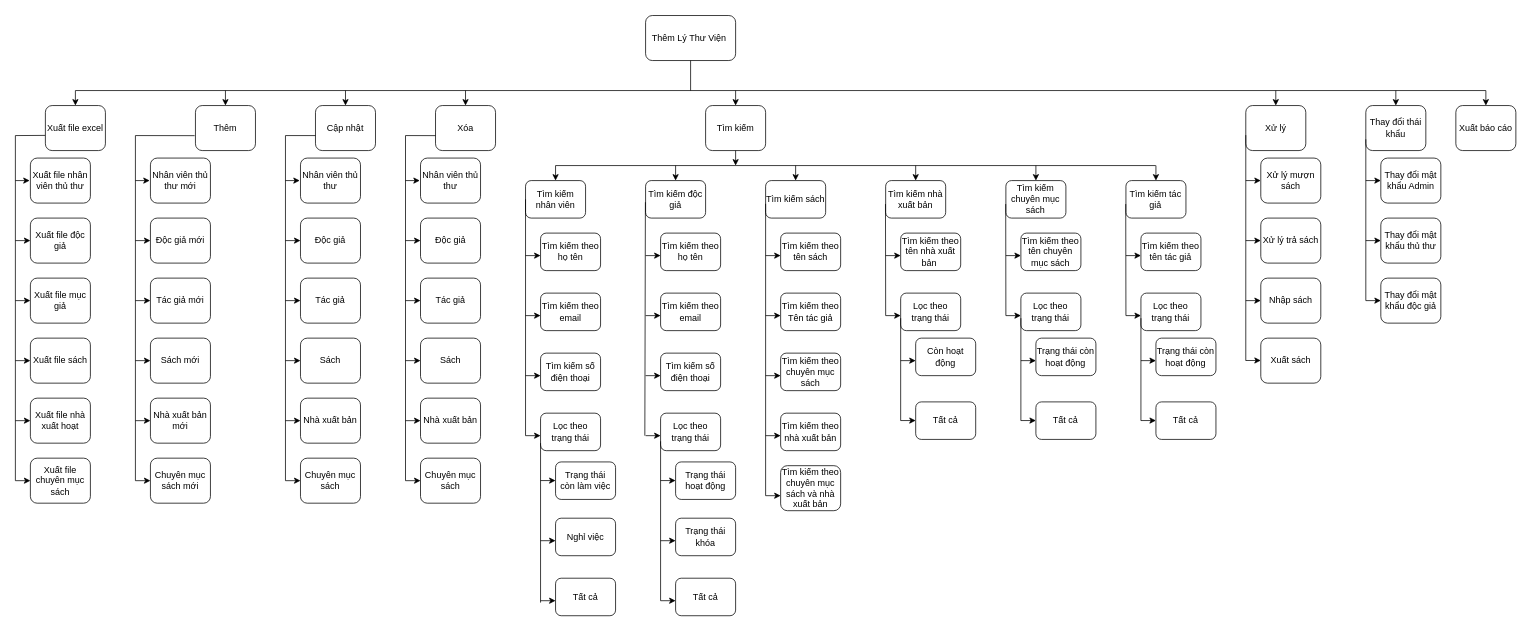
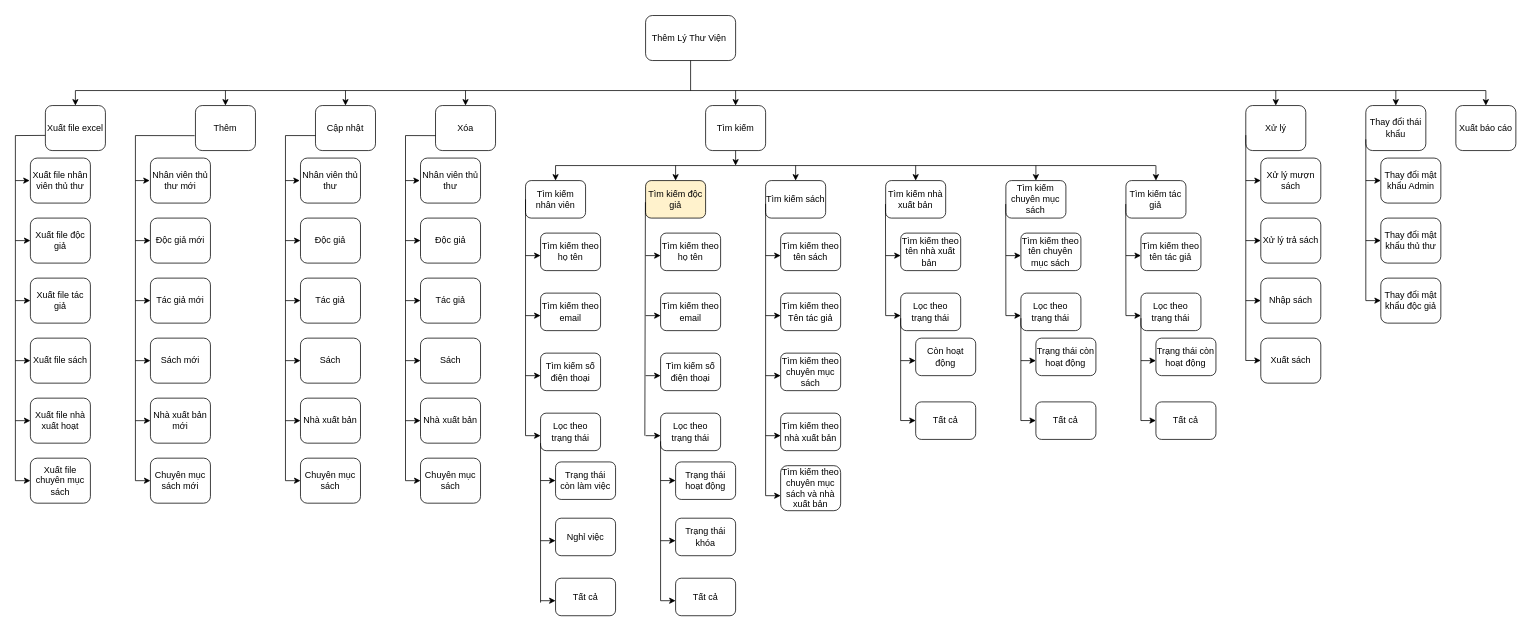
(675, 199) -> (675, 199)
(60, 300) -> (60, 300)
